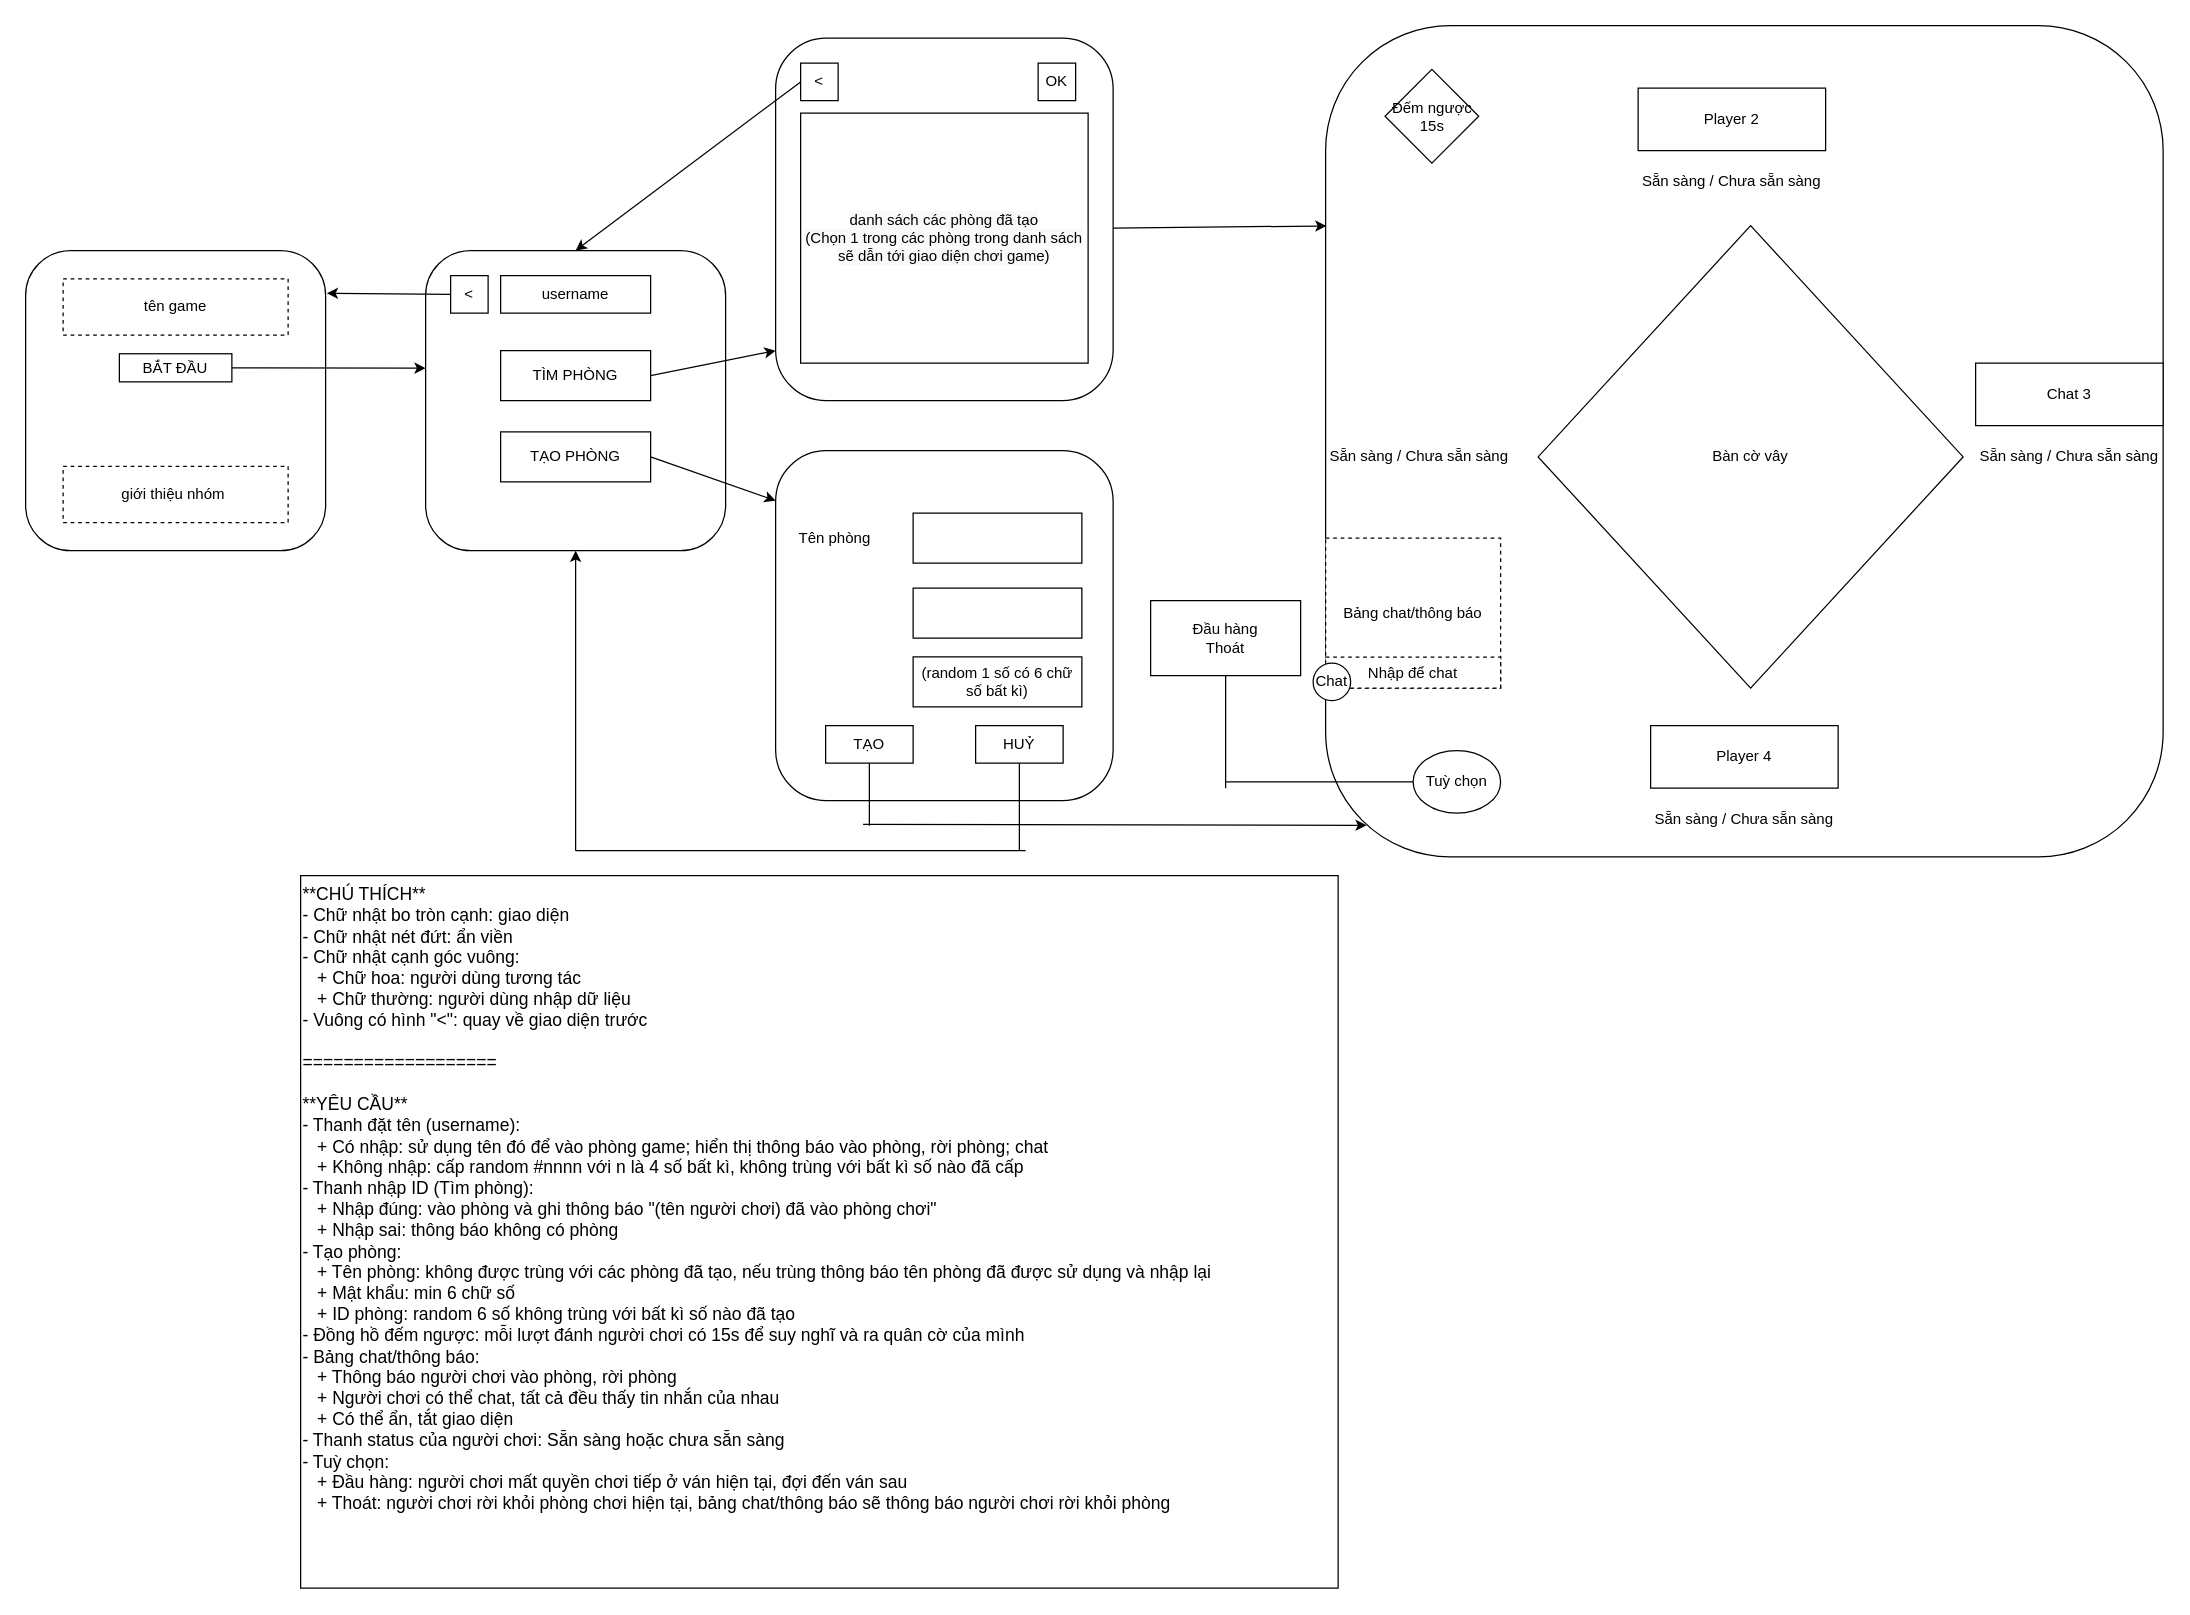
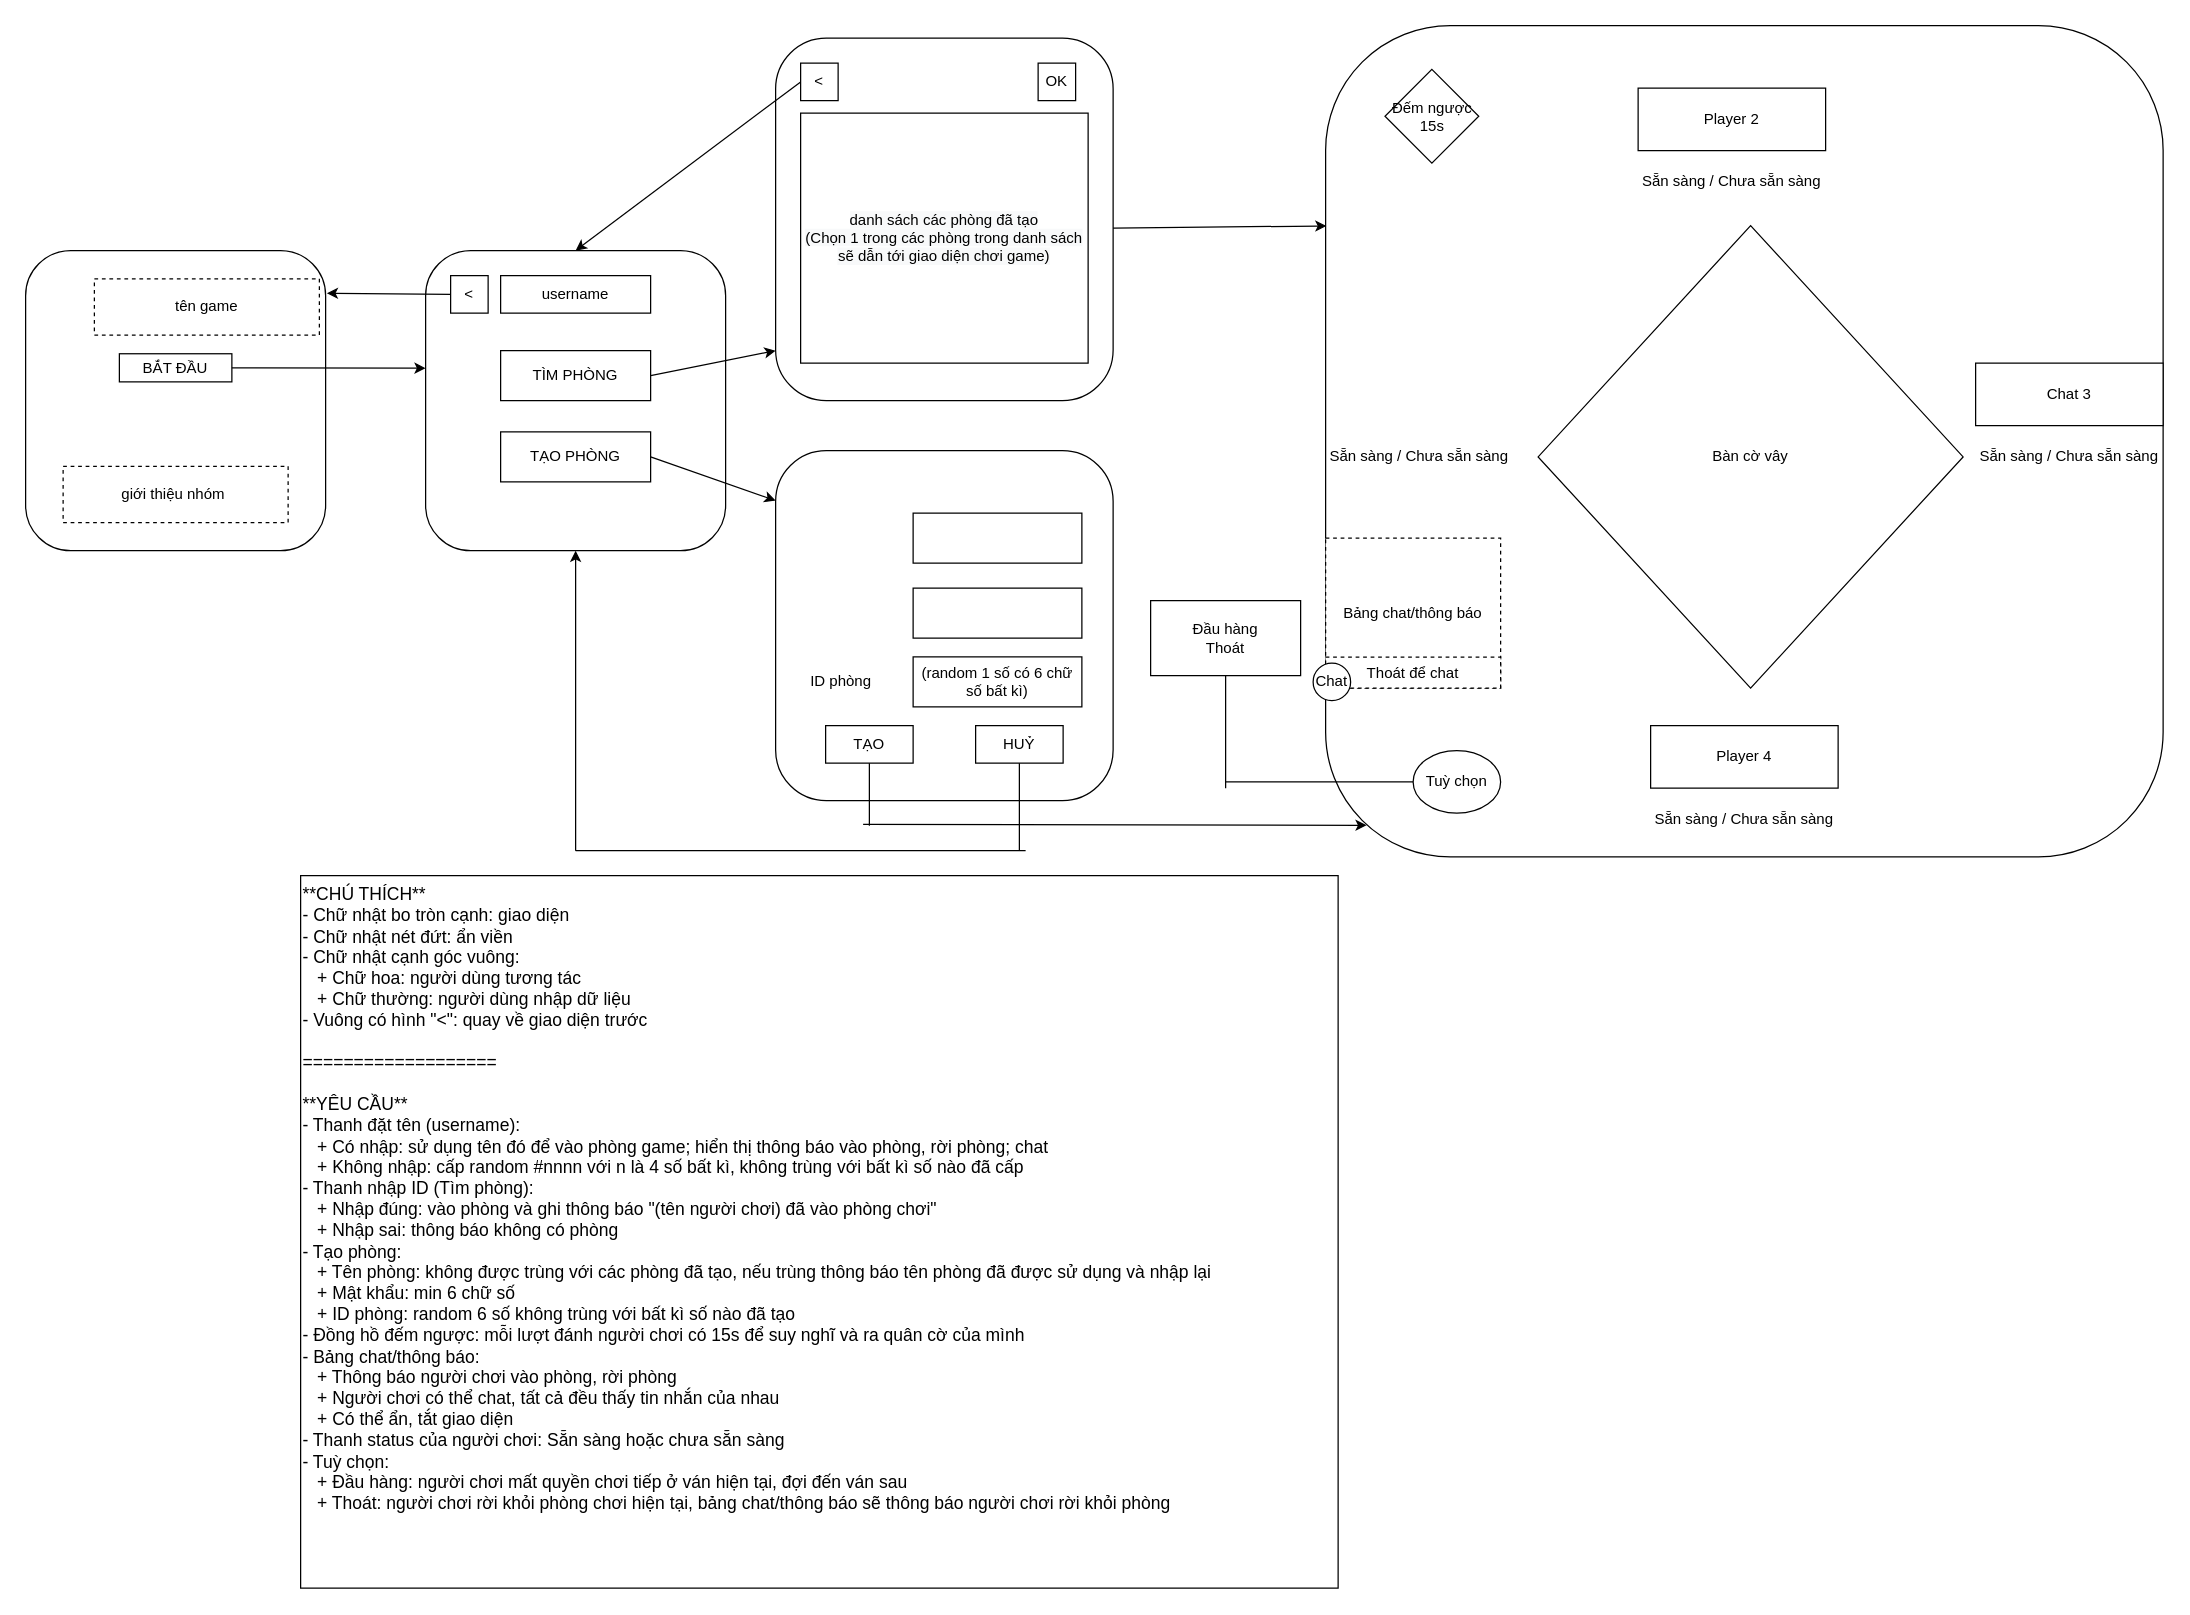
(176, 307) -> (207, 307)
(835, 538) -> none
(1413, 673) -> (1413, 673)
none -> (841, 682)
